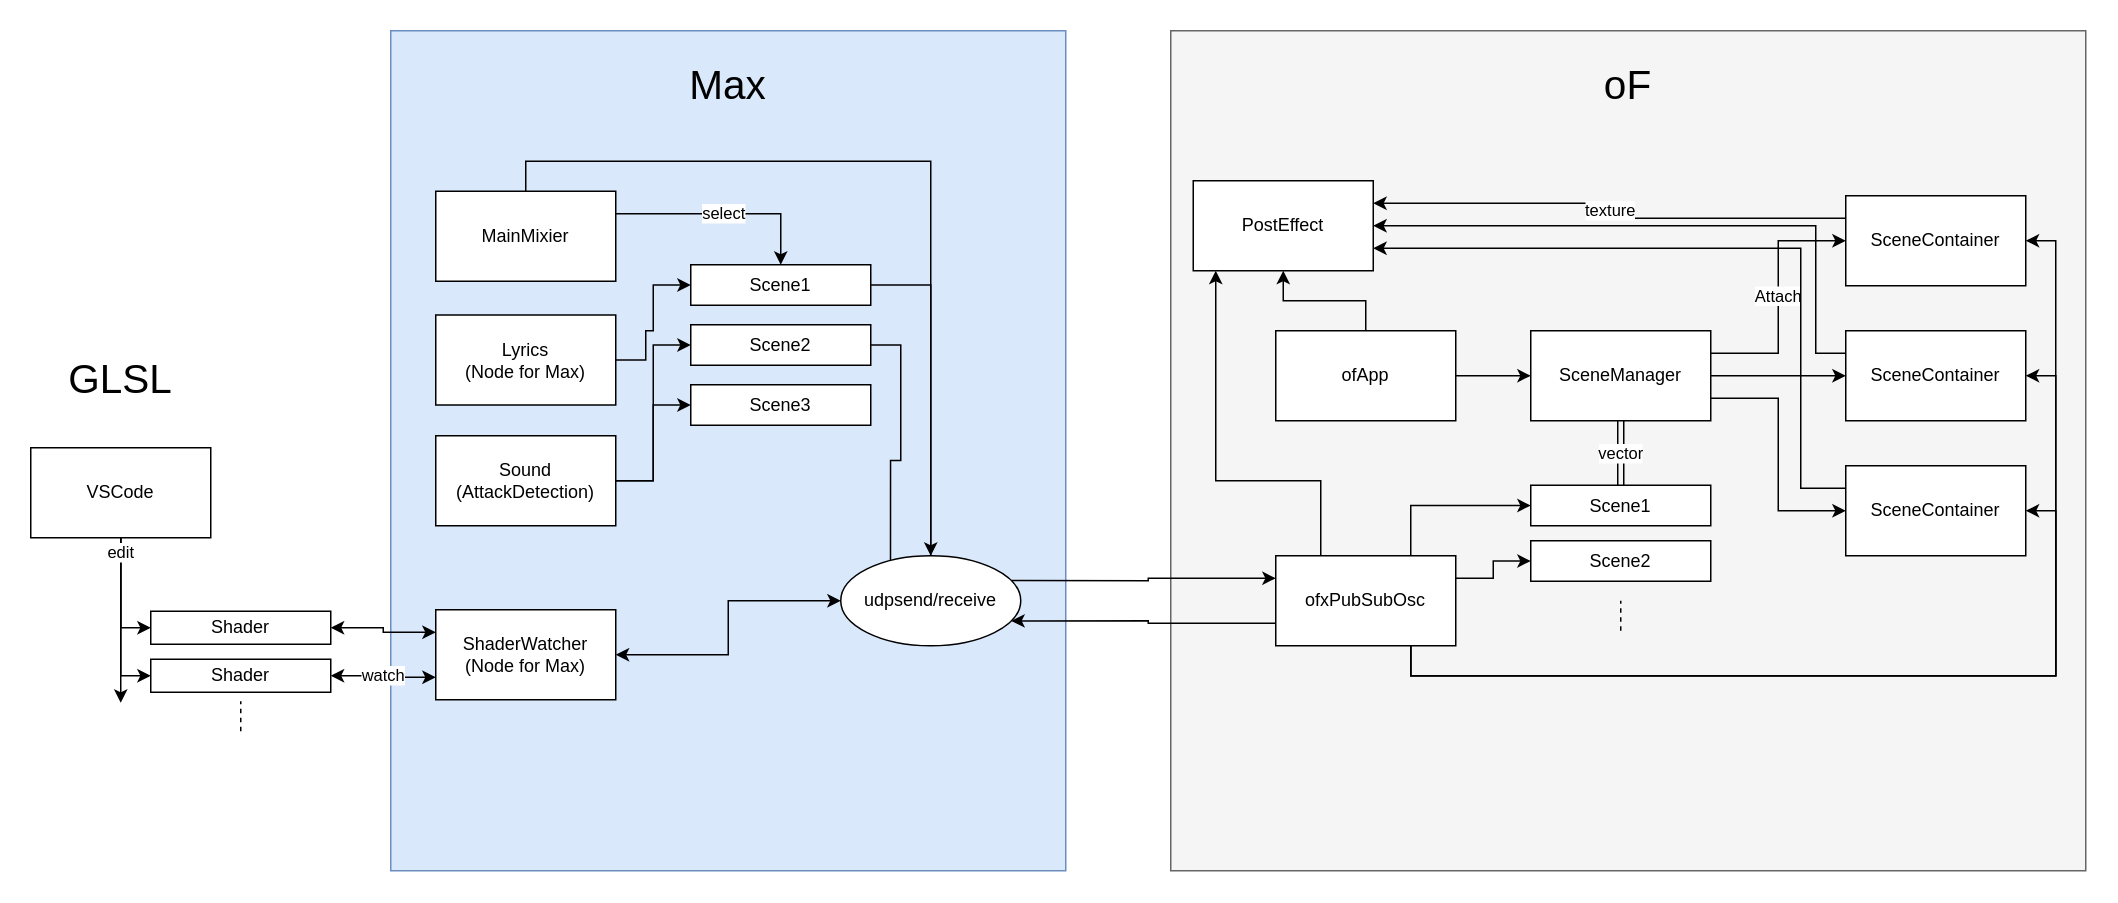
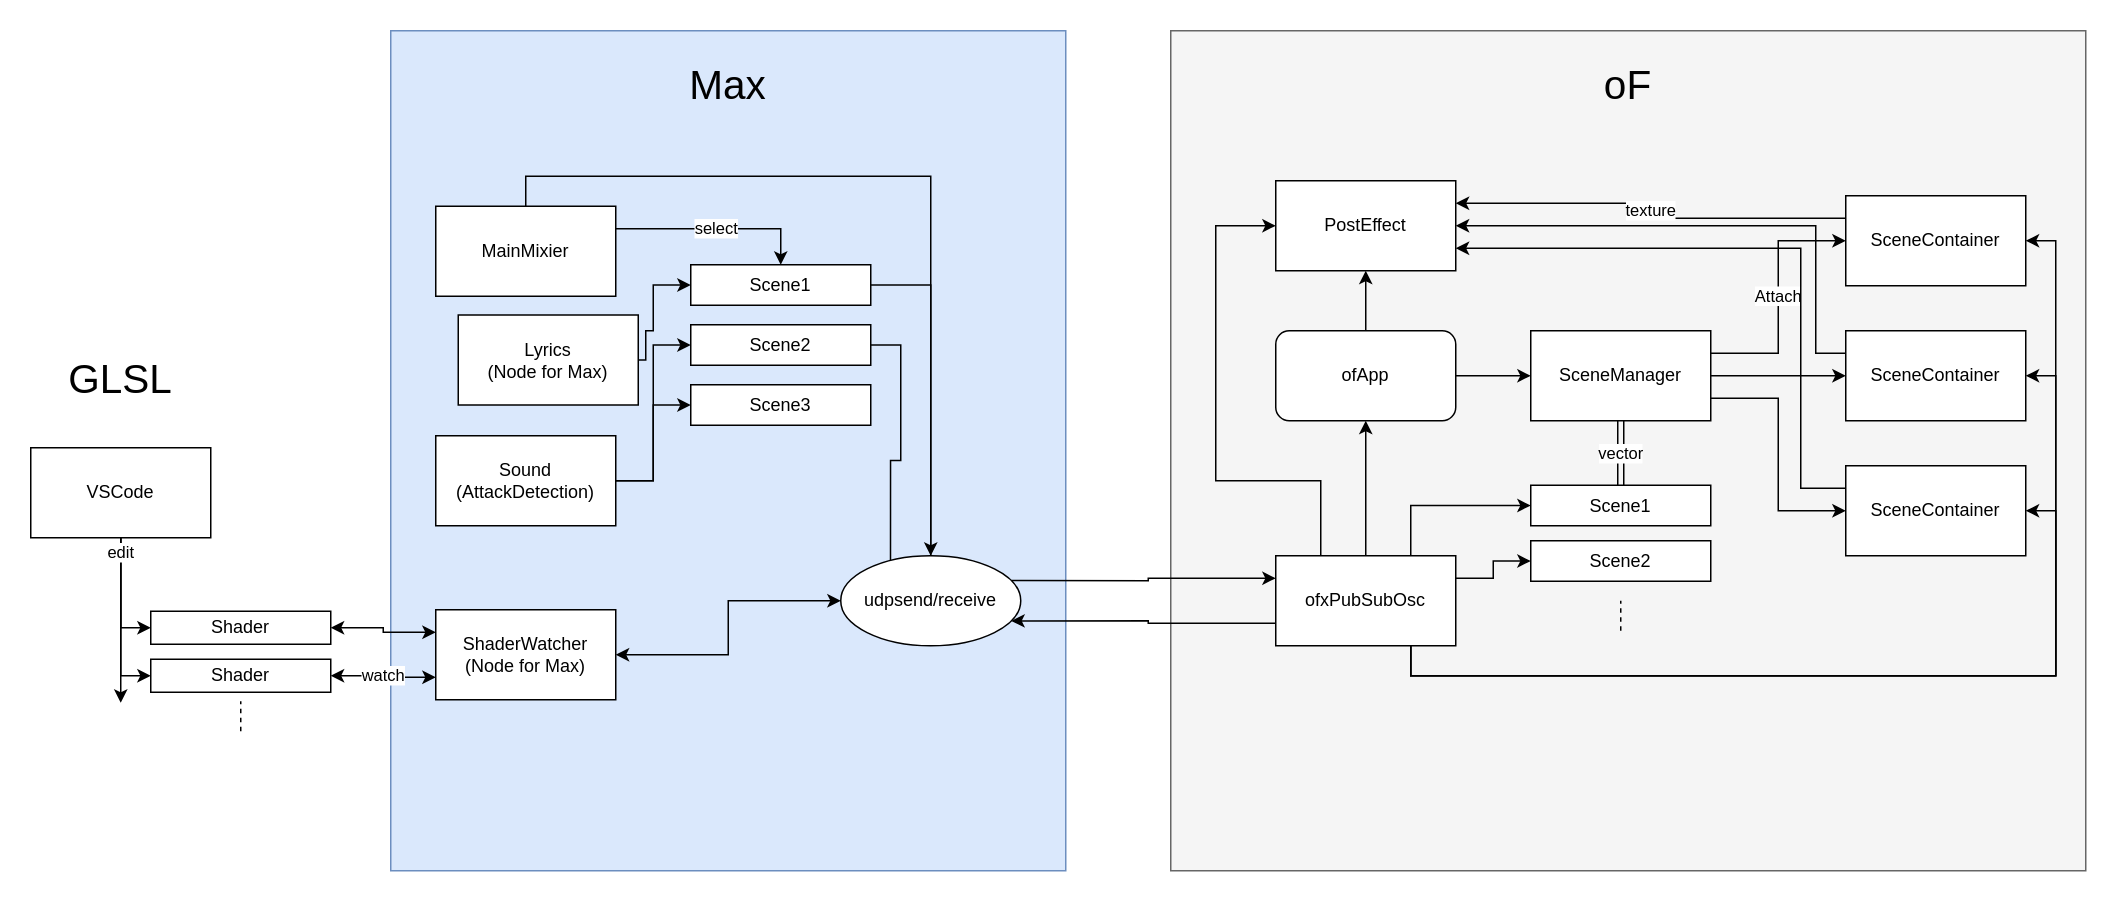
(1283, 226) -> (1366, 226)
(526, 236) -> (526, 251)
(526, 360) -> (548, 360)
(1366, 376) -> (1366, 376)
none -> (1366, 494)
